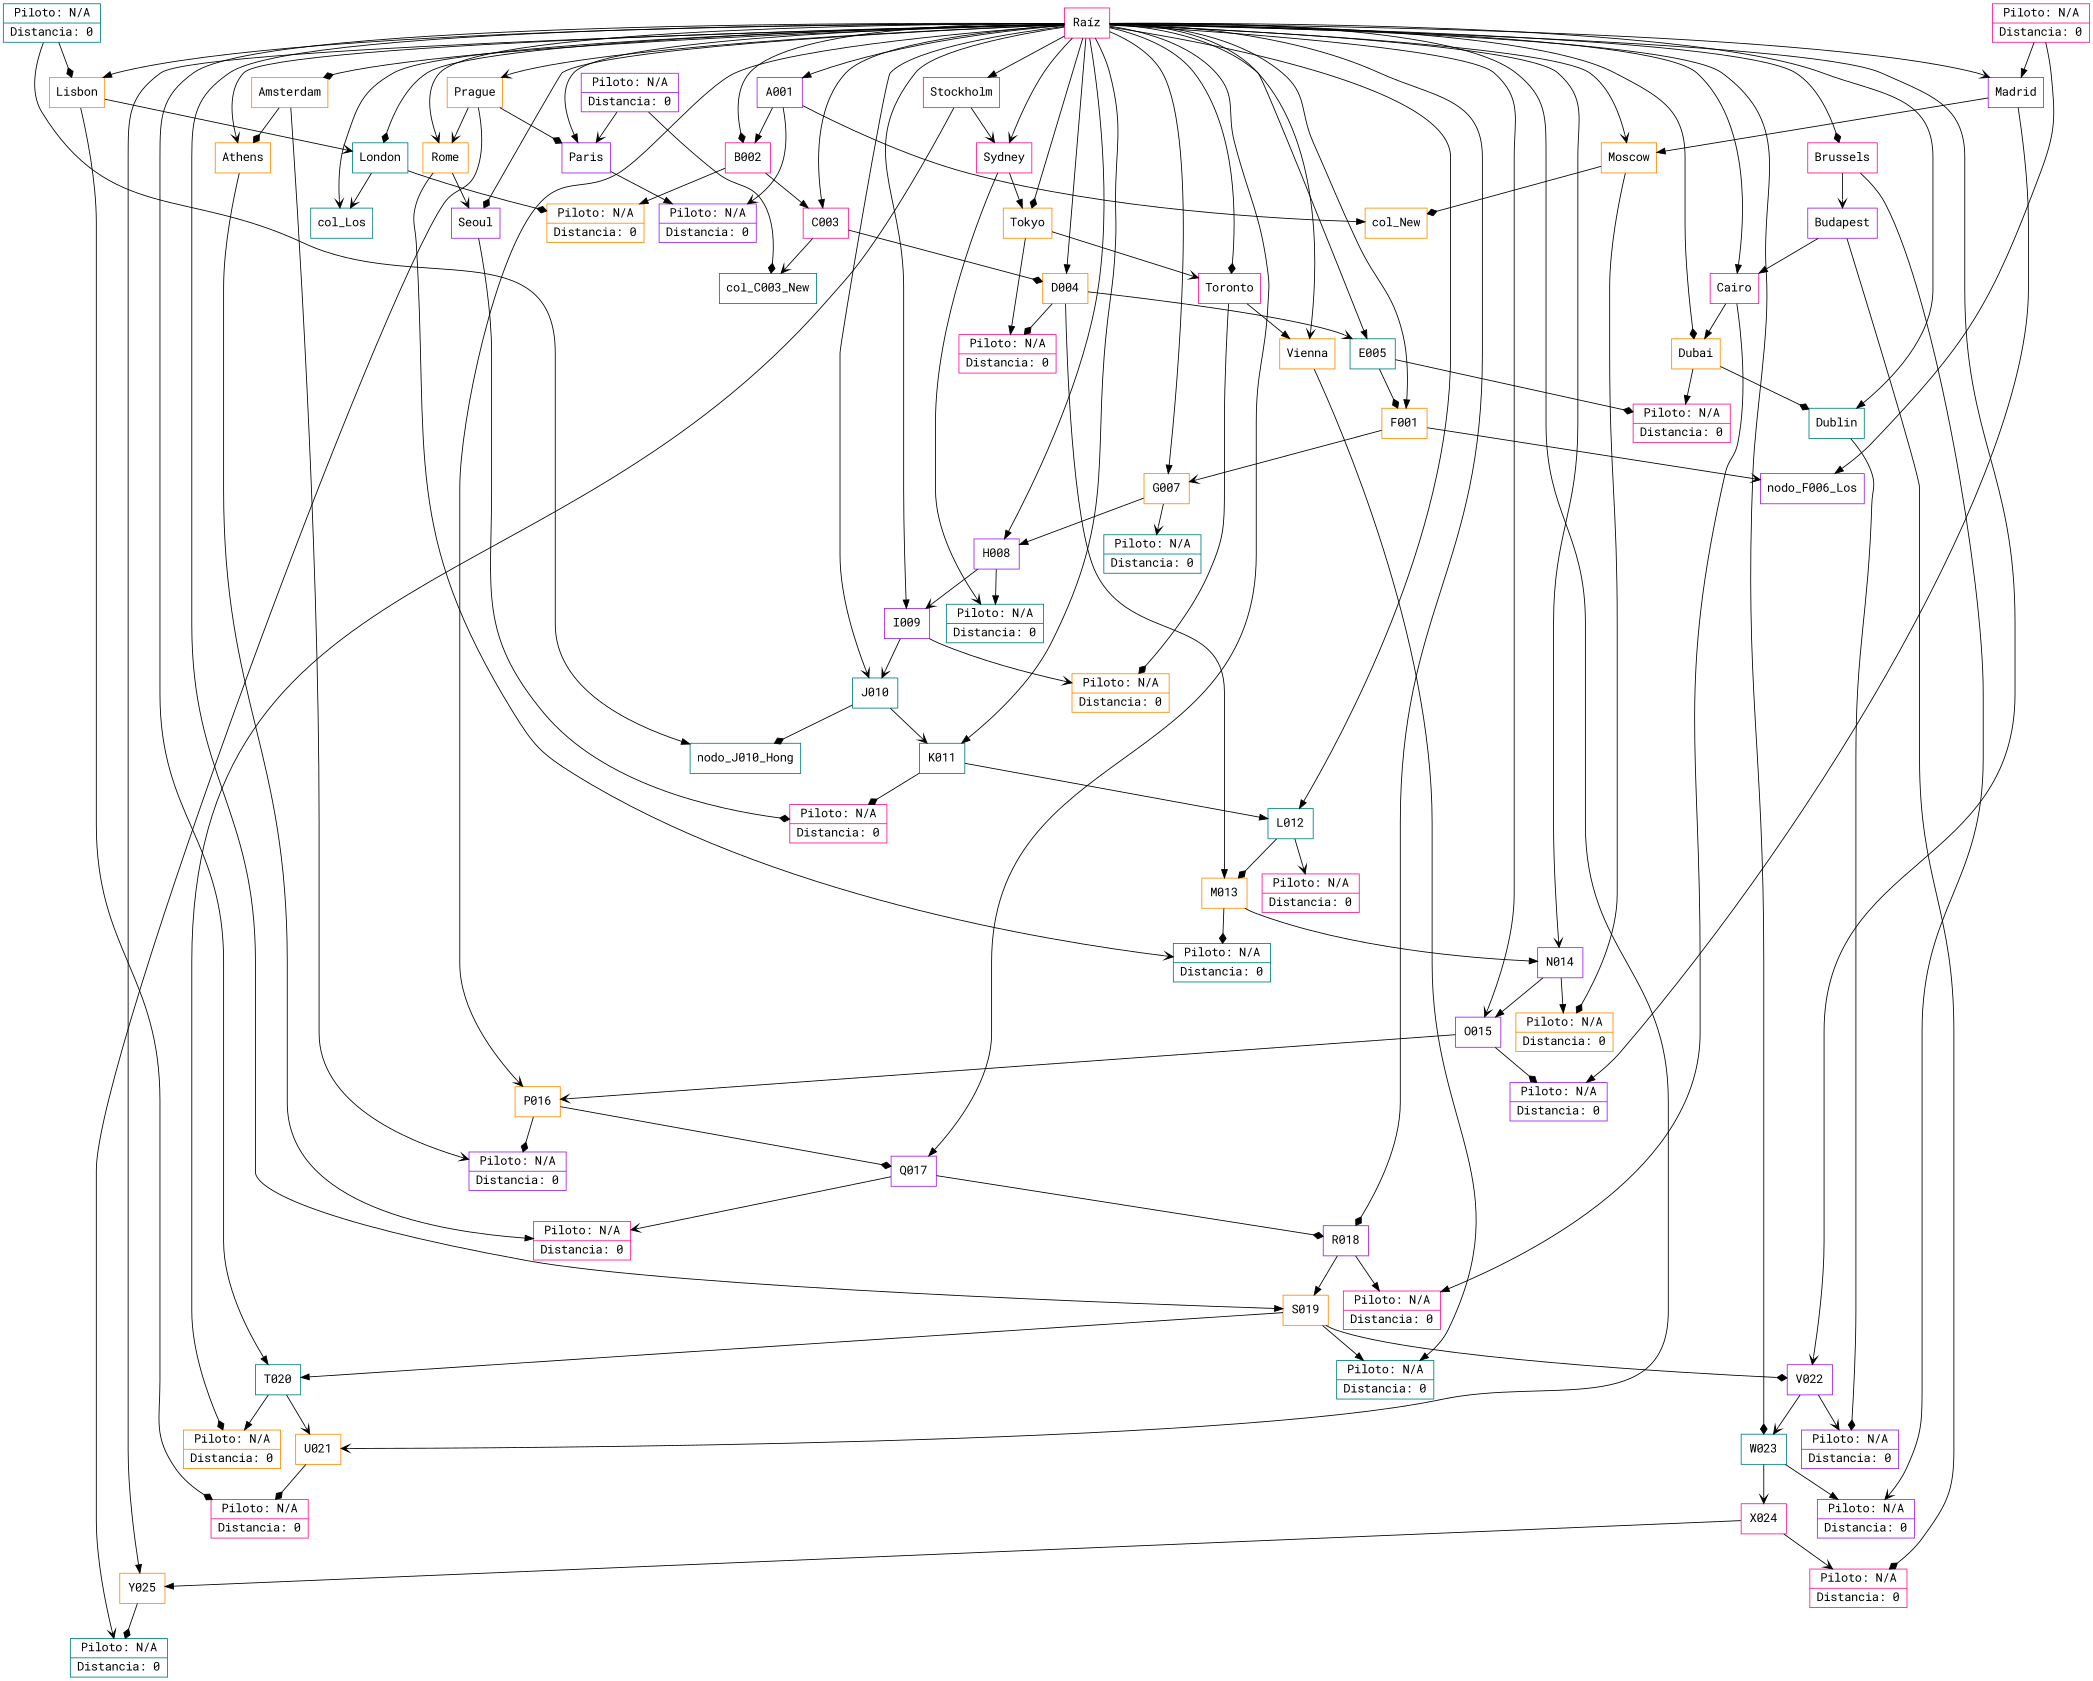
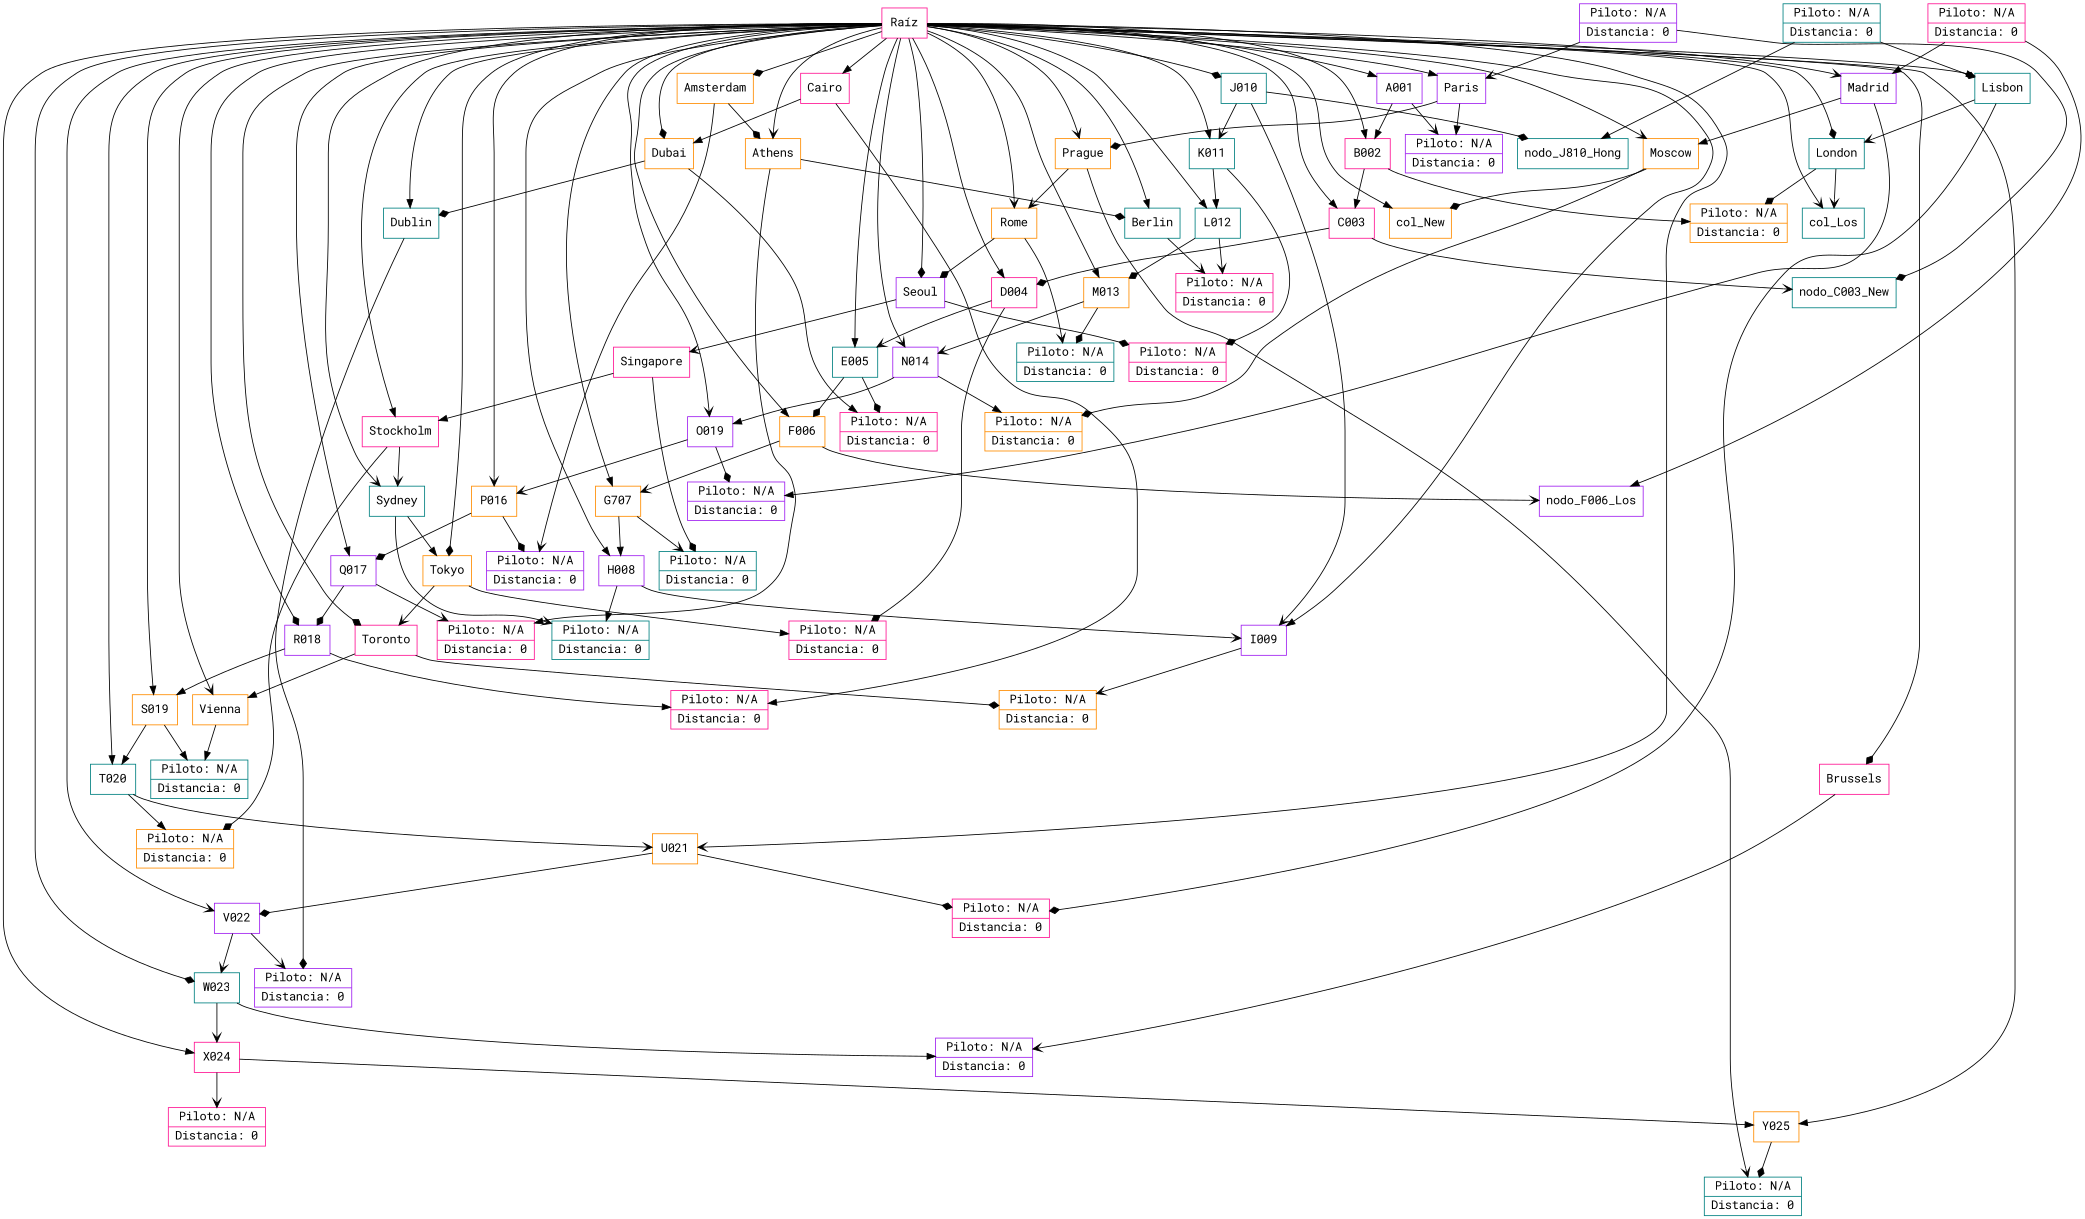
(805, 46) -> (1166, 33)
(77, 93) -> (2002, 88)
(526, 123) -> (1279, 125)
(1004, 158) -> (397, 501)
(456, 181) -> (971, 255)
none -> (3, 188)
(1058, 192) -> (1264, 57)
none -> (1152, 223)
(1842, 223) -> none
(851, 281) -> (1071, 43)
(768, 289) -> (1844, 293)
(1065, 289) -> (1014, 293)
none -> (652, 362)
(1404, 423) -> (802, 432)
(1167, 489) -> (618, 501)
(1126, 606) -> (1032, 131)
(893, 654) -> (1339, 362)
(745, 758) -> (1573, 154)
(1385, 946) -> (1015, 326)
(1478, 1032) -> (710, 432)
(1550, 1362) -> (461, 883)
